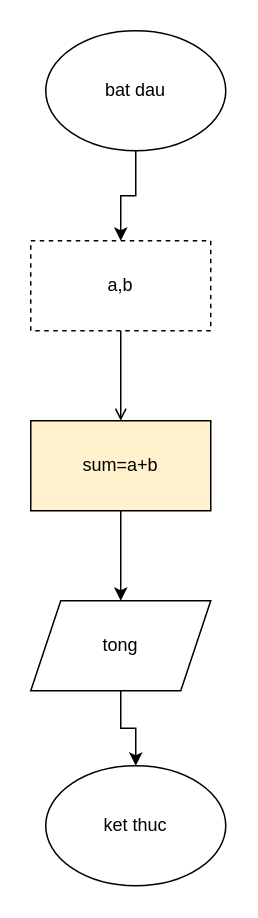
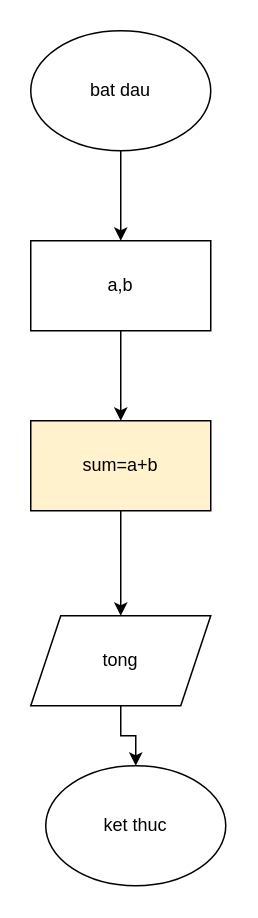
(136, 91) -> (121, 91)
(121, 286) -> (121, 286)
(121, 411) -> (121, 409)
(121, 646) -> (121, 661)
